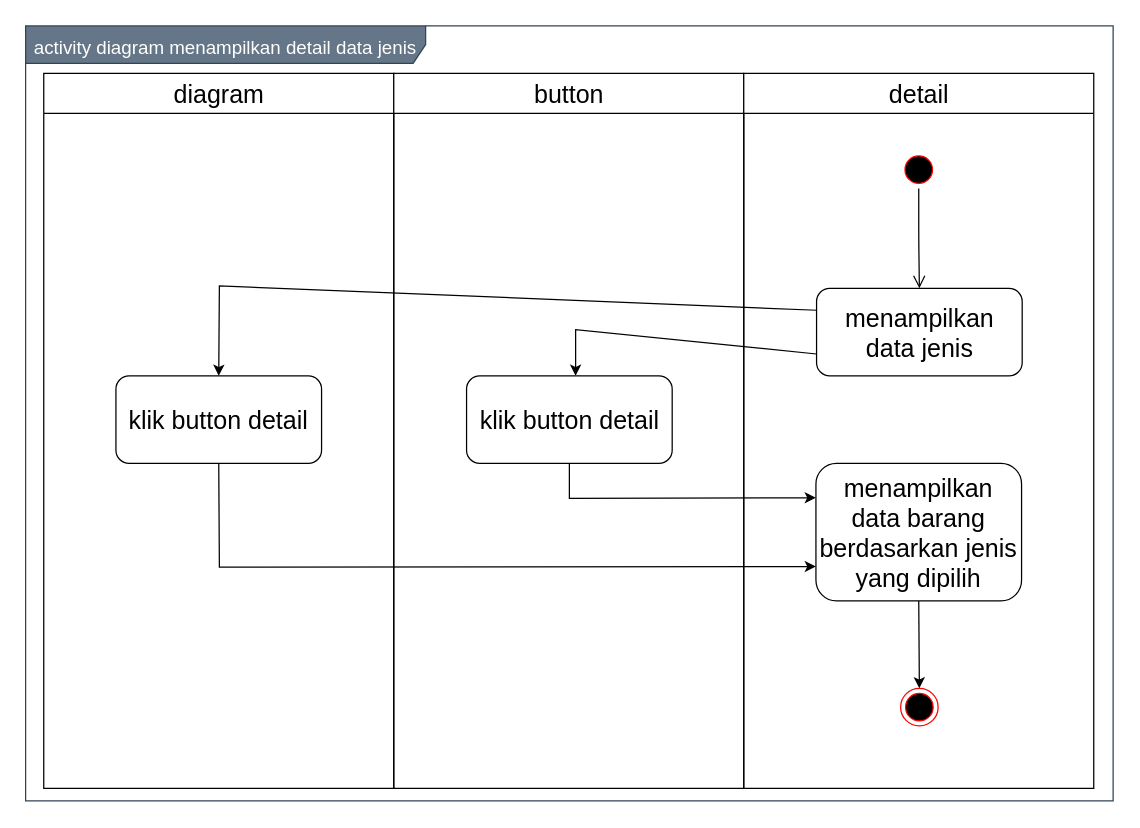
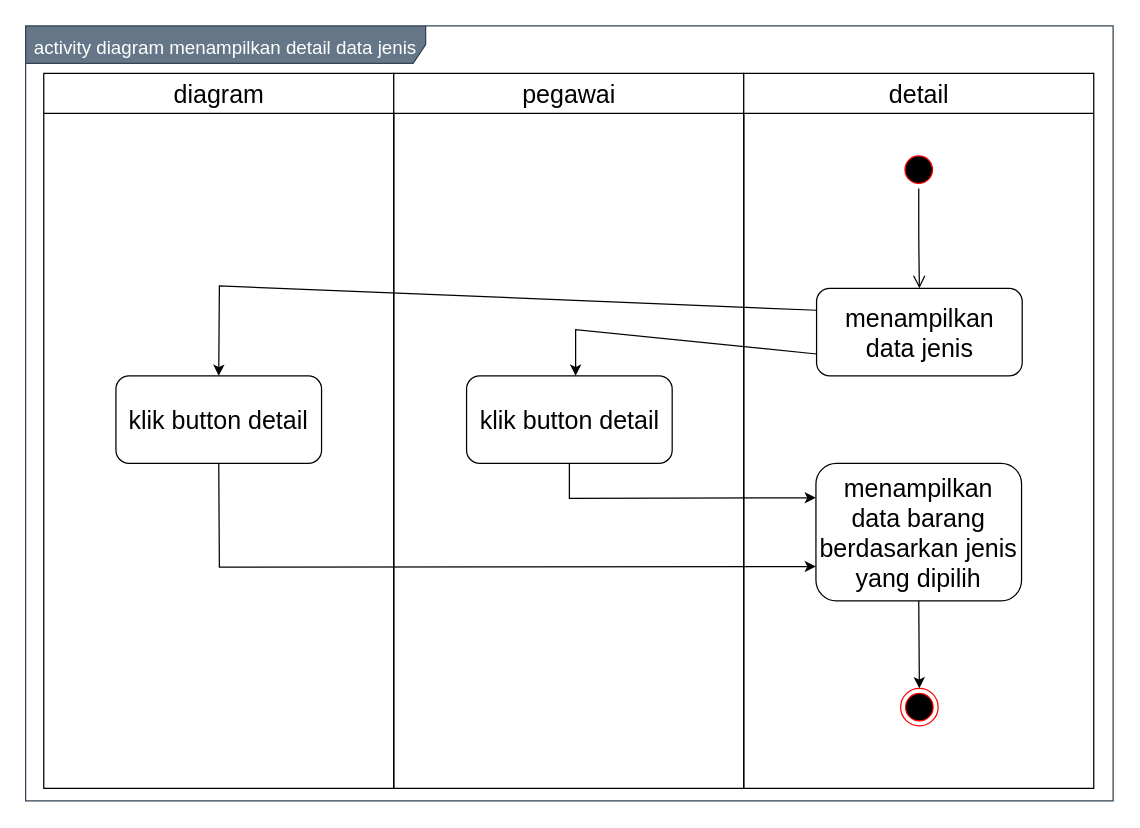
(569, 93) -> (569, 93)
